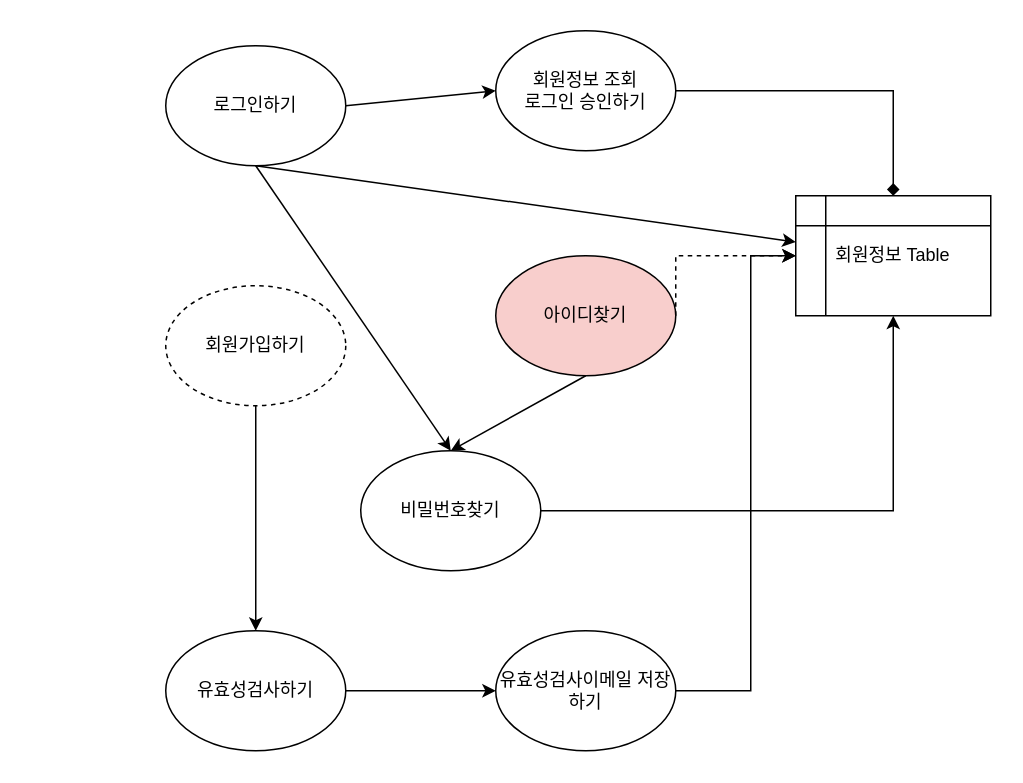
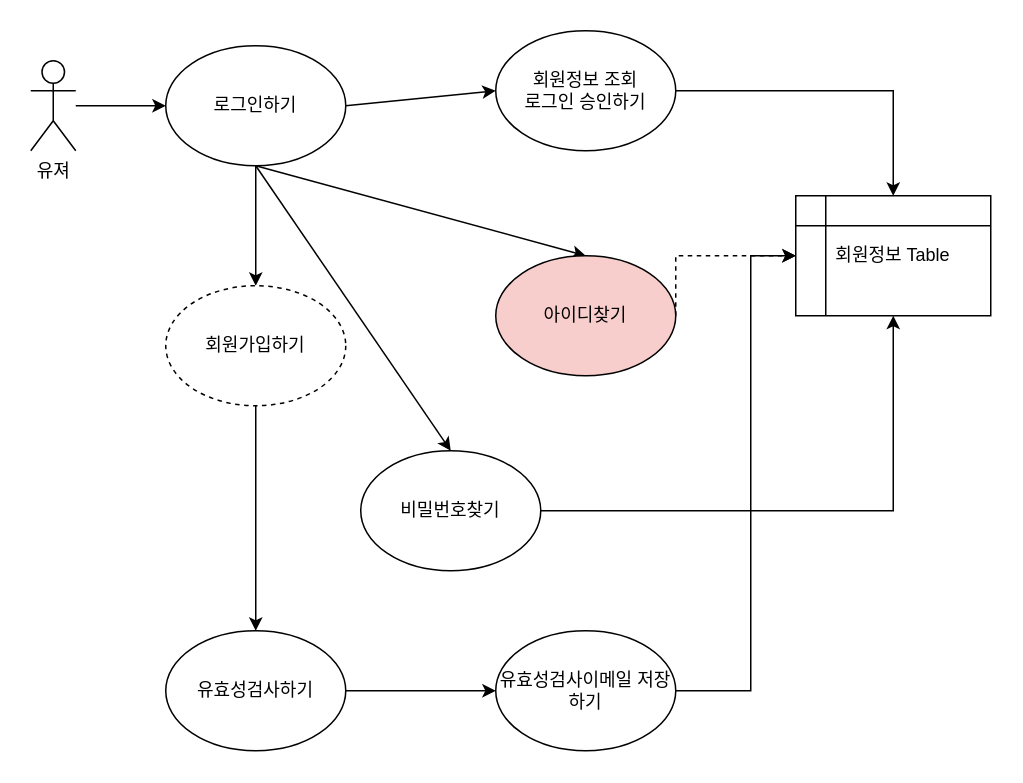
none -> (53, 106)
none -> (116, 106)
(893, 183) -> (893, 184)
(523, 203) -> (418, 210)
none -> (256, 223)
(522, 411) -> none
